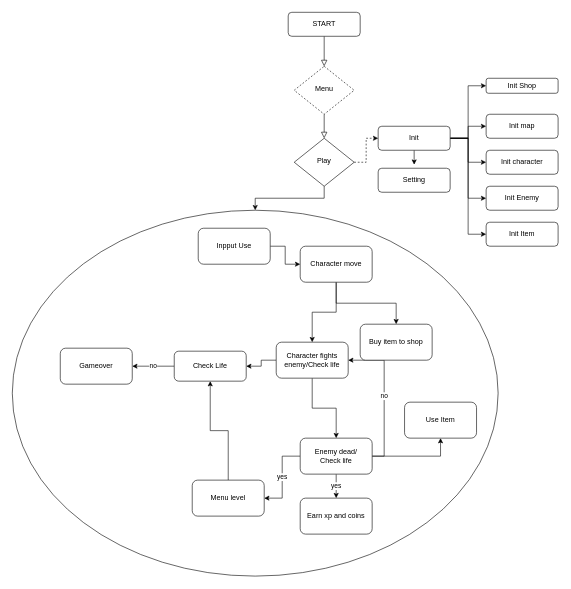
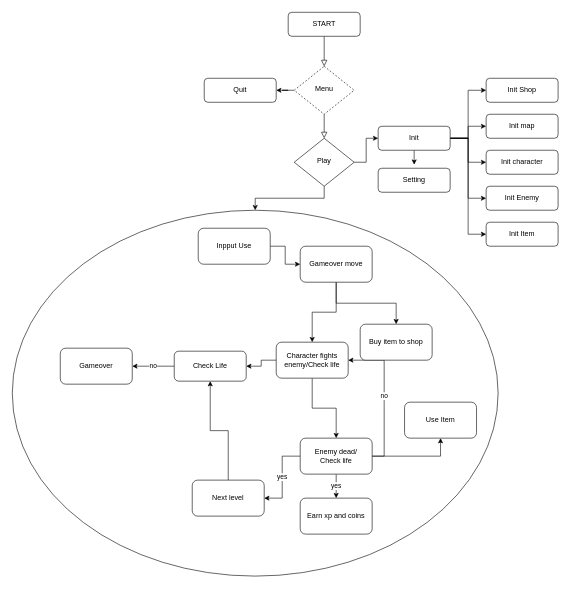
(522, 86) -> (522, 90)
none -> (240, 90)
none -> (285, 90)
(366, 152) -> (366, 152)
(336, 264) -> (336, 264)
(228, 498) -> (228, 498)
